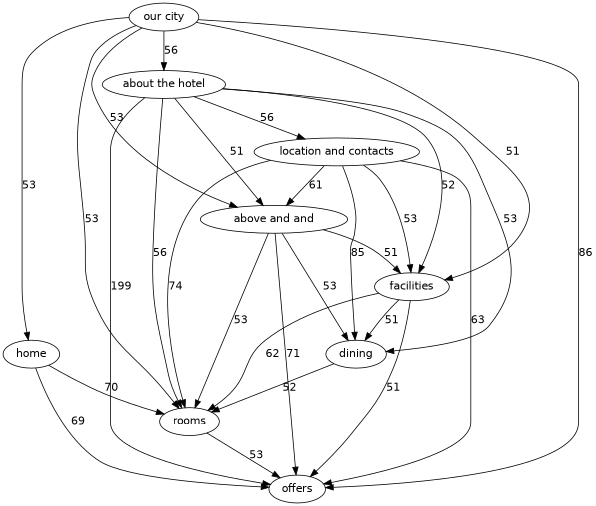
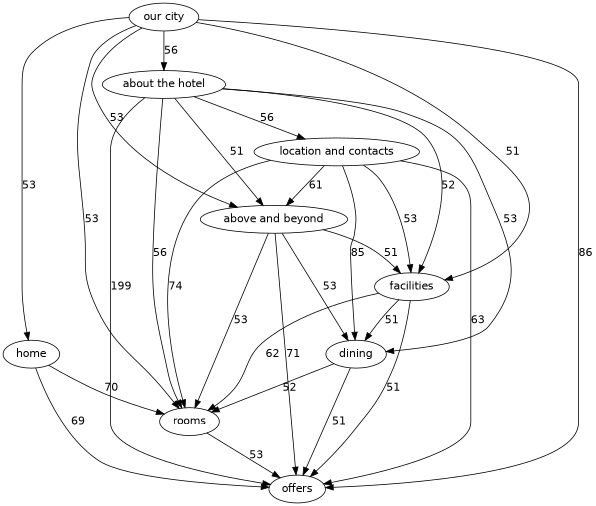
(274, 219) -> (274, 219)
none -> (328, 418)
